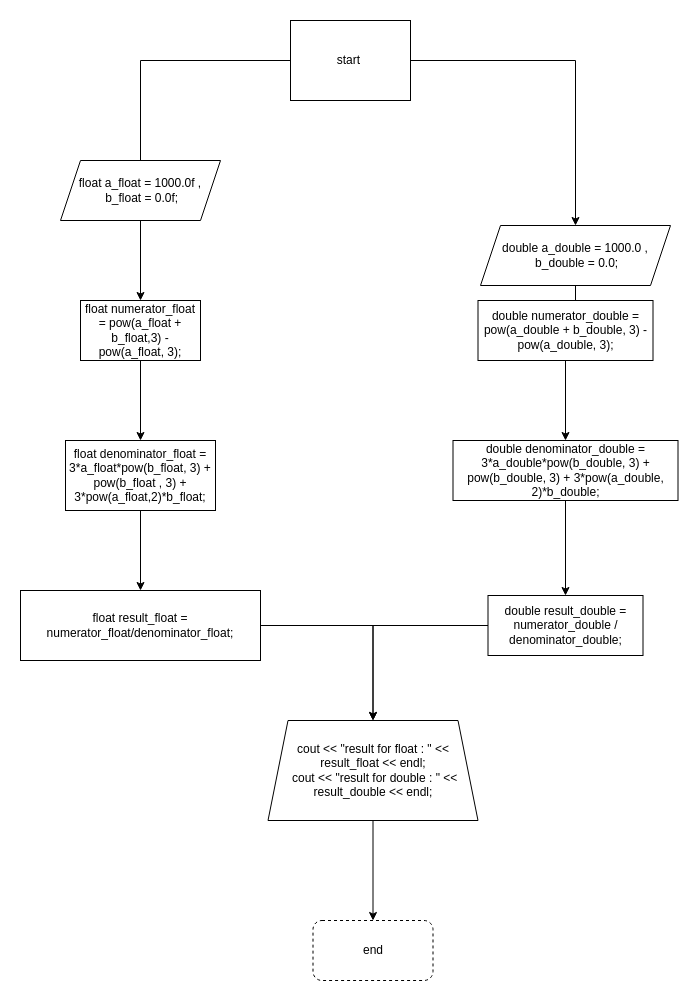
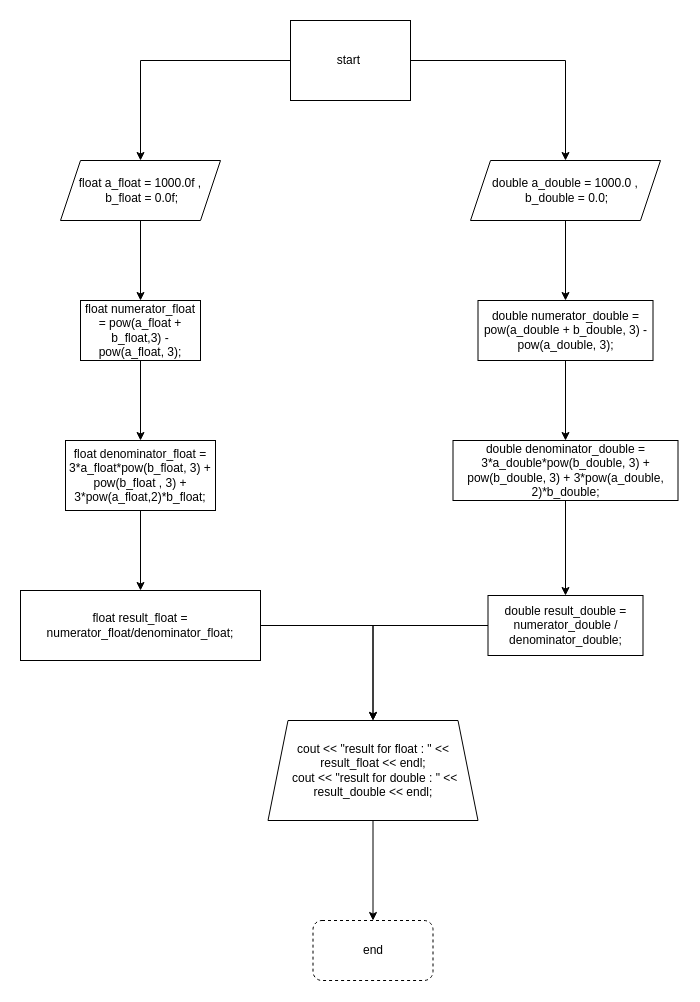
(141, 155) -> (141, 152)
(576, 256) -> (566, 191)
